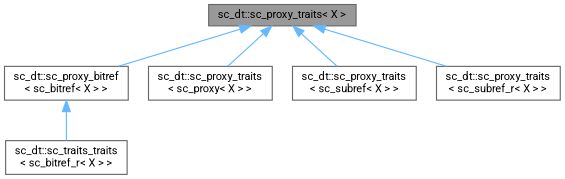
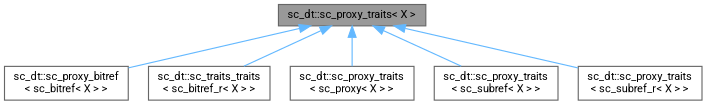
(66, 126) -> (282, 48)
